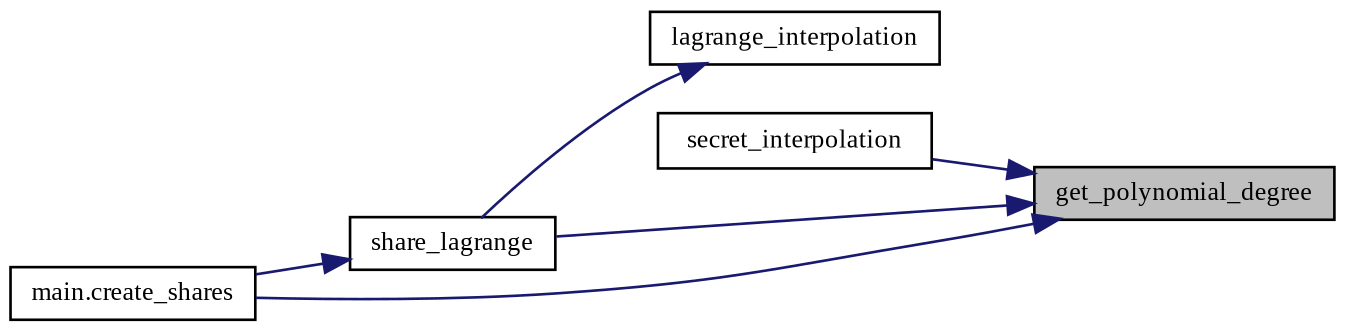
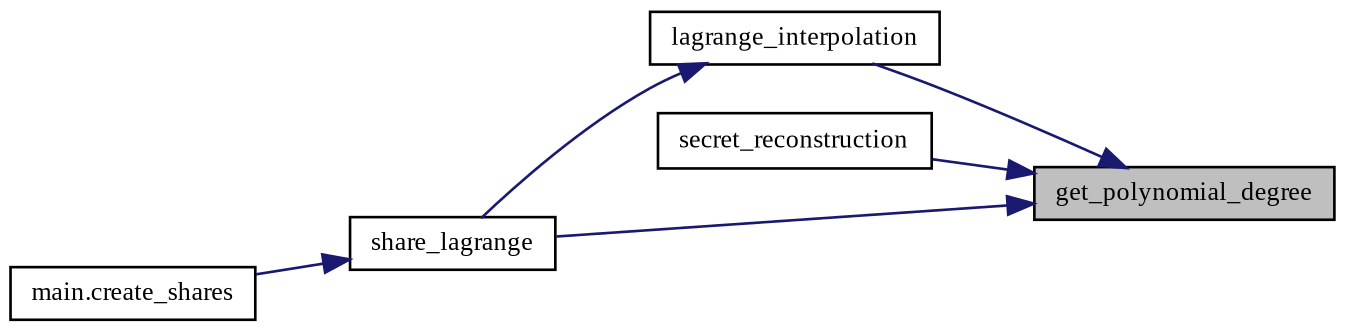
(795, 141) -> (795, 141)
(647, 286) -> (988, 108)
